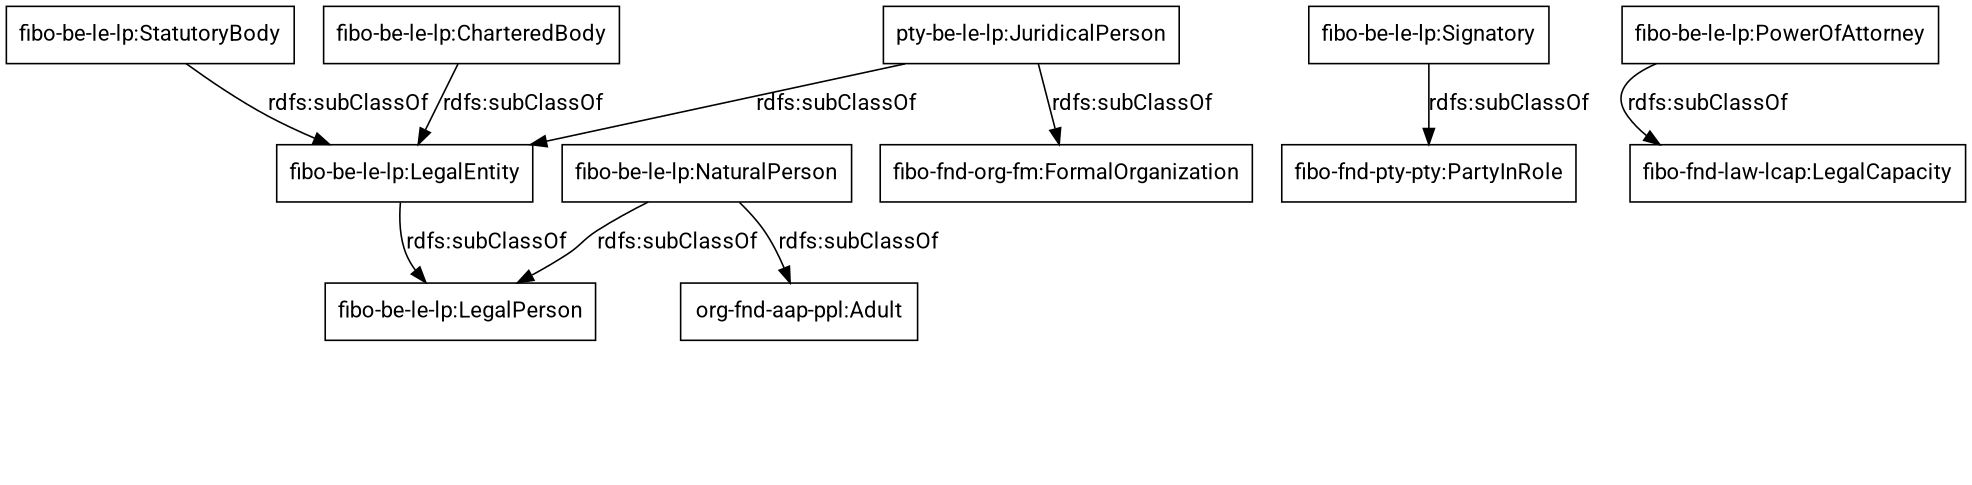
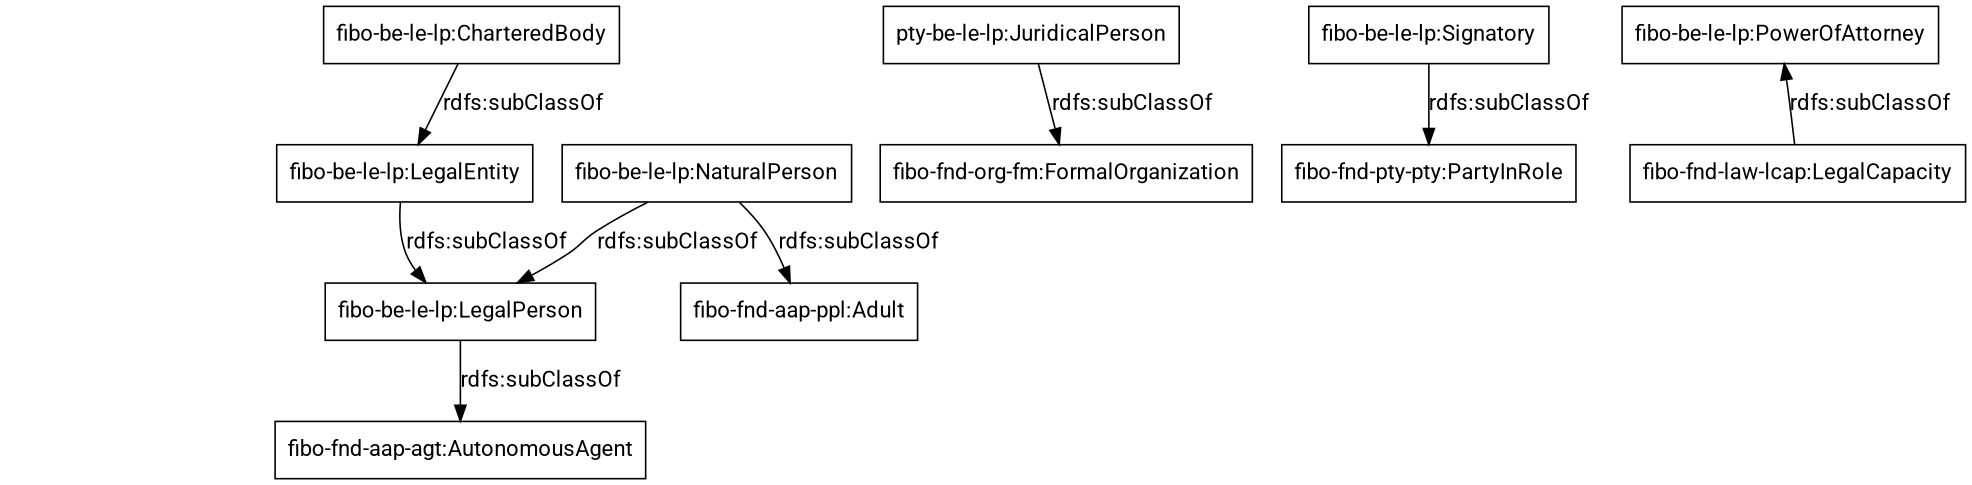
(150, 35) -> none
(1622, 96) -> (1791, 112)
(726, 102) -> none
(799, 312) -> (799, 312)
none -> (460, 450)
